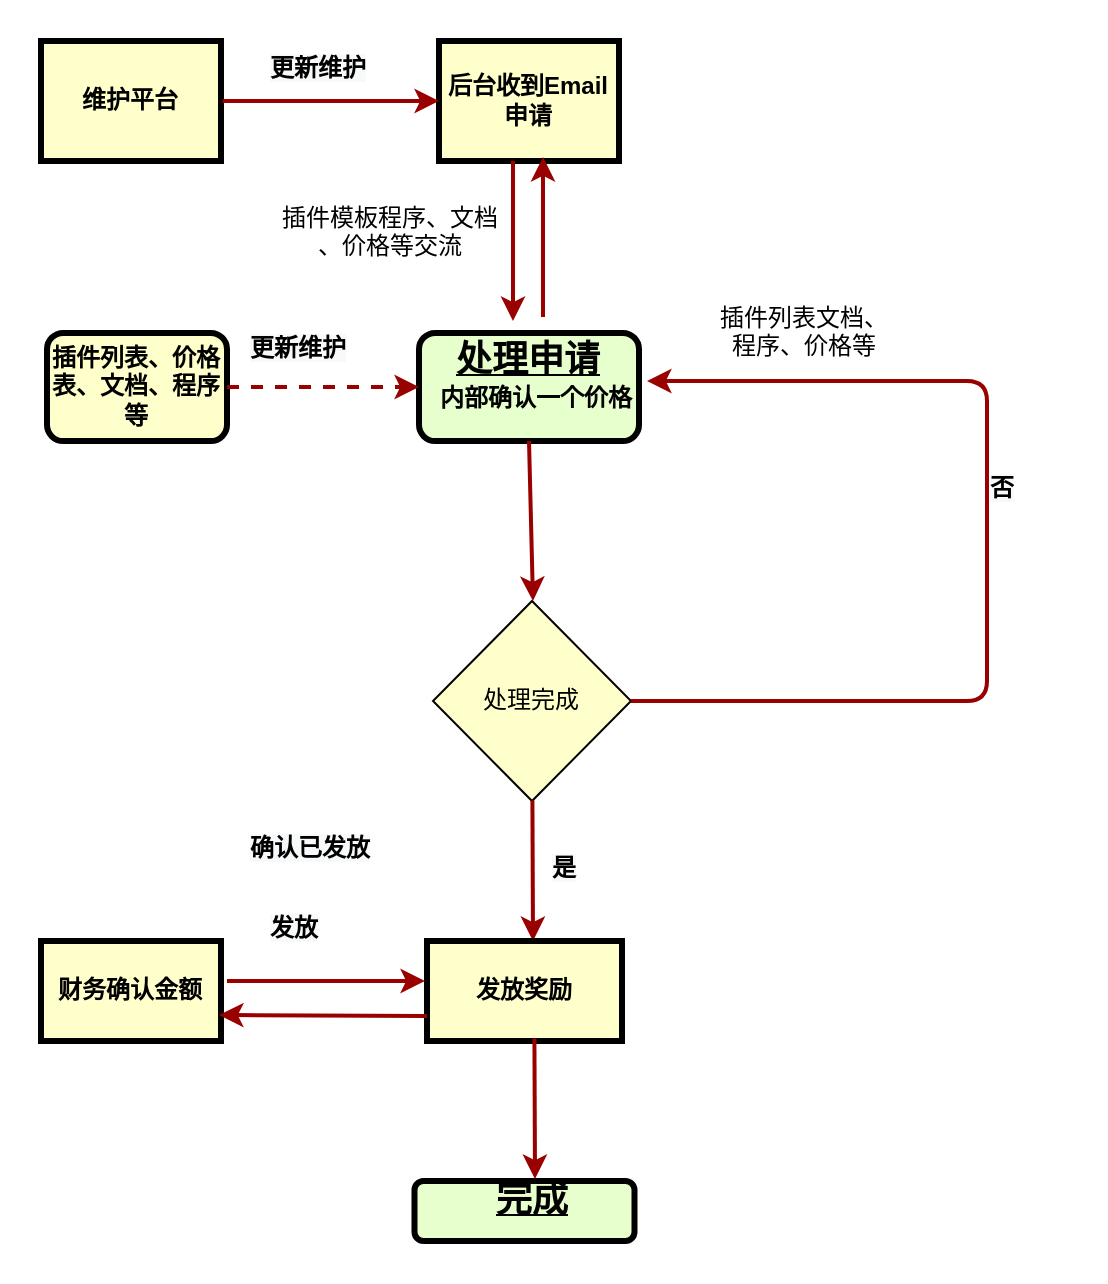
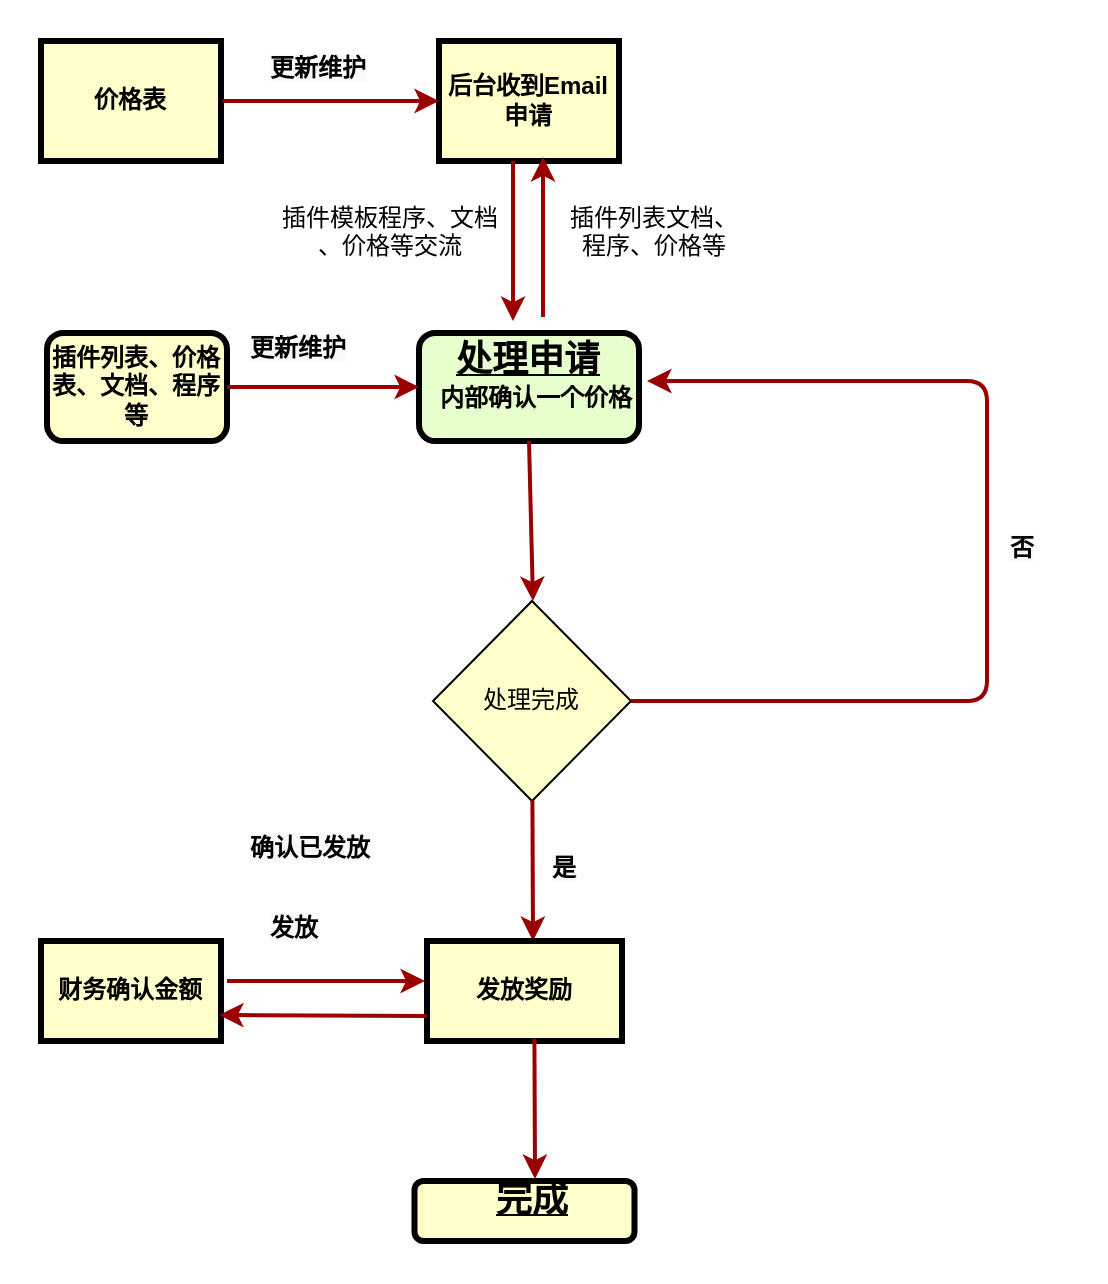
(131, 101) -> (131, 101)
(805, 341) -> (655, 241)
(244, 387) -> (244, 387)
(1016, 491) -> (1036, 551)
(525, 1211) -> (525, 1211)
